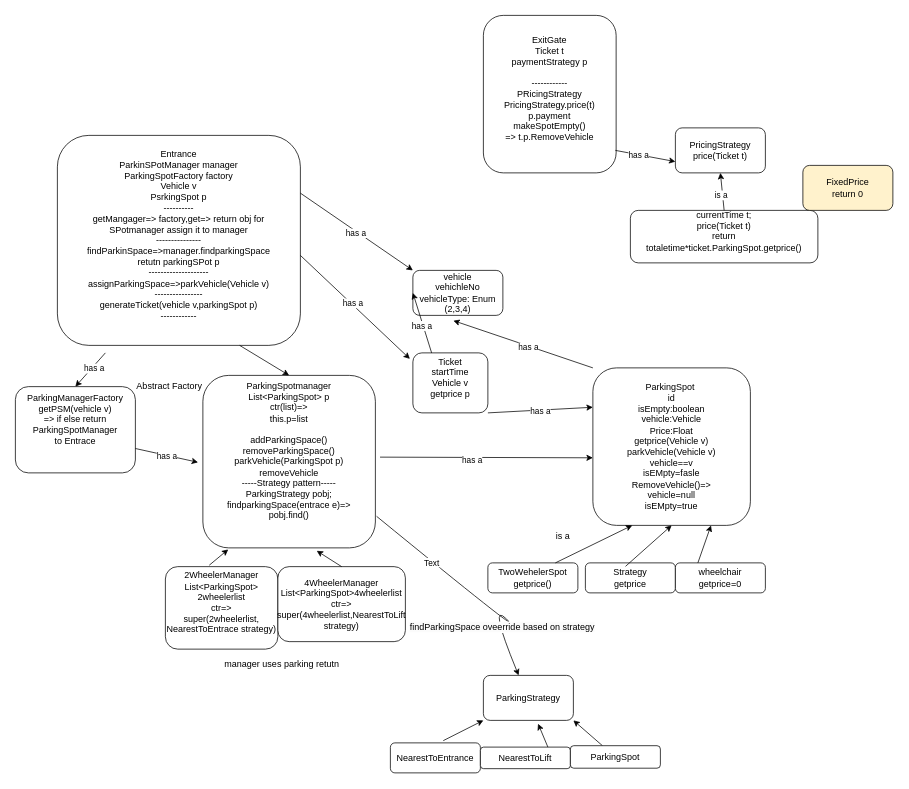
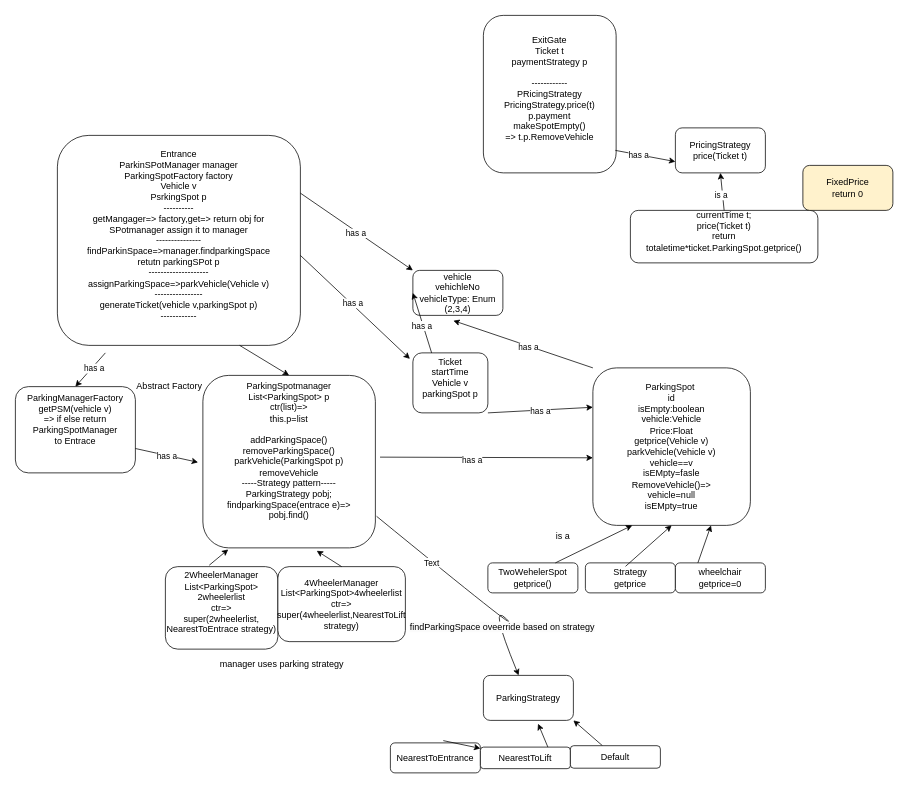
(450, 383) -> (450, 383)
(282, 664) -> (282, 664)
(461, 732) -> (467, 746)
(615, 757) -> (615, 757)
